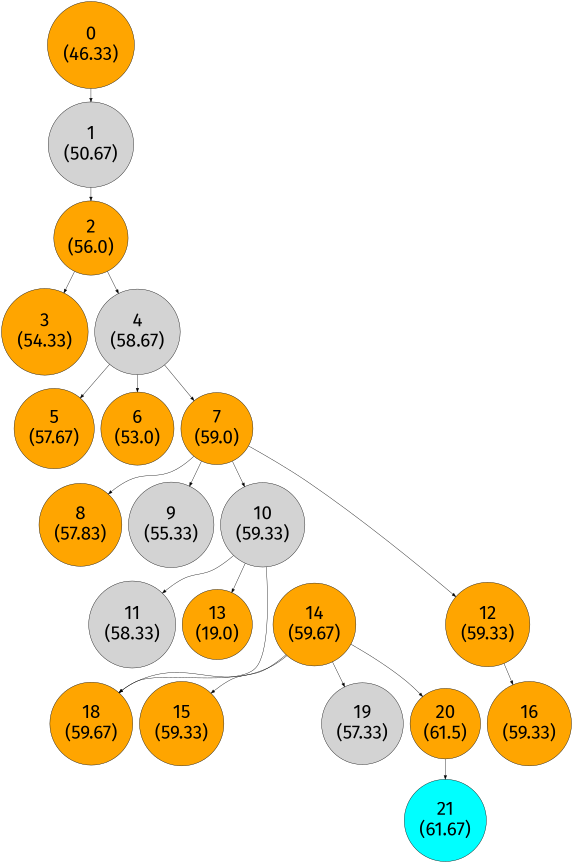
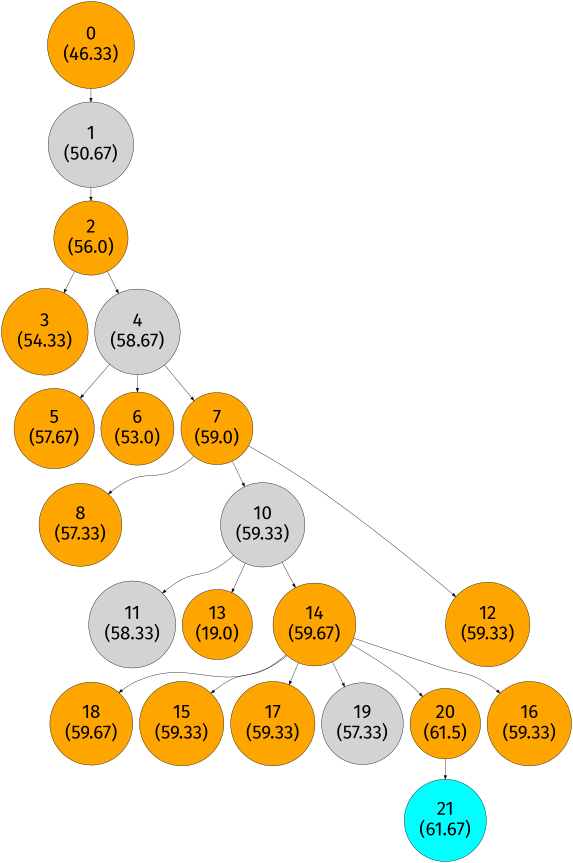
(80, 525) -> (80, 525)
(171, 525) -> none
(251, 671) -> (288, 573)
(508, 672) -> (426, 663)
none -> (273, 724)
